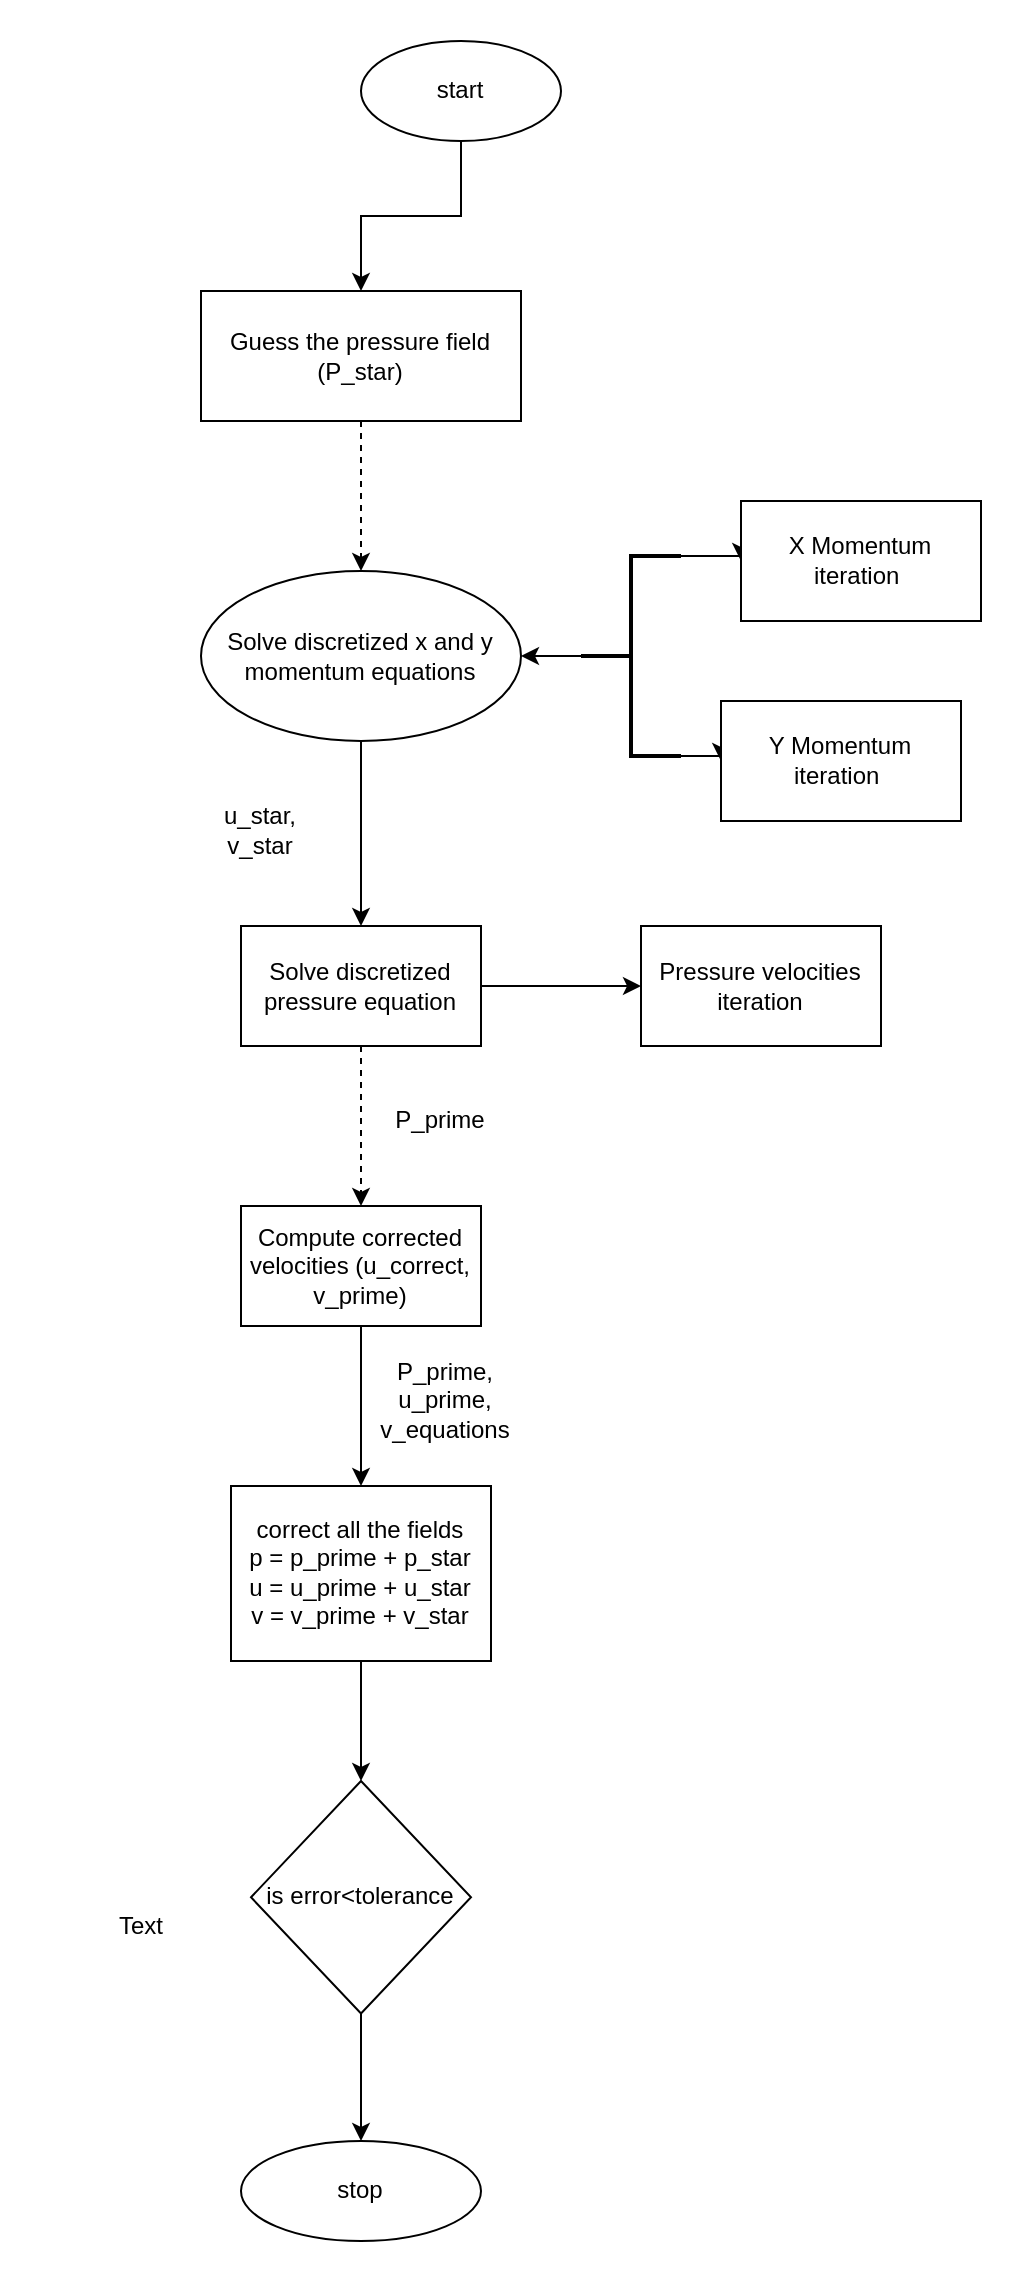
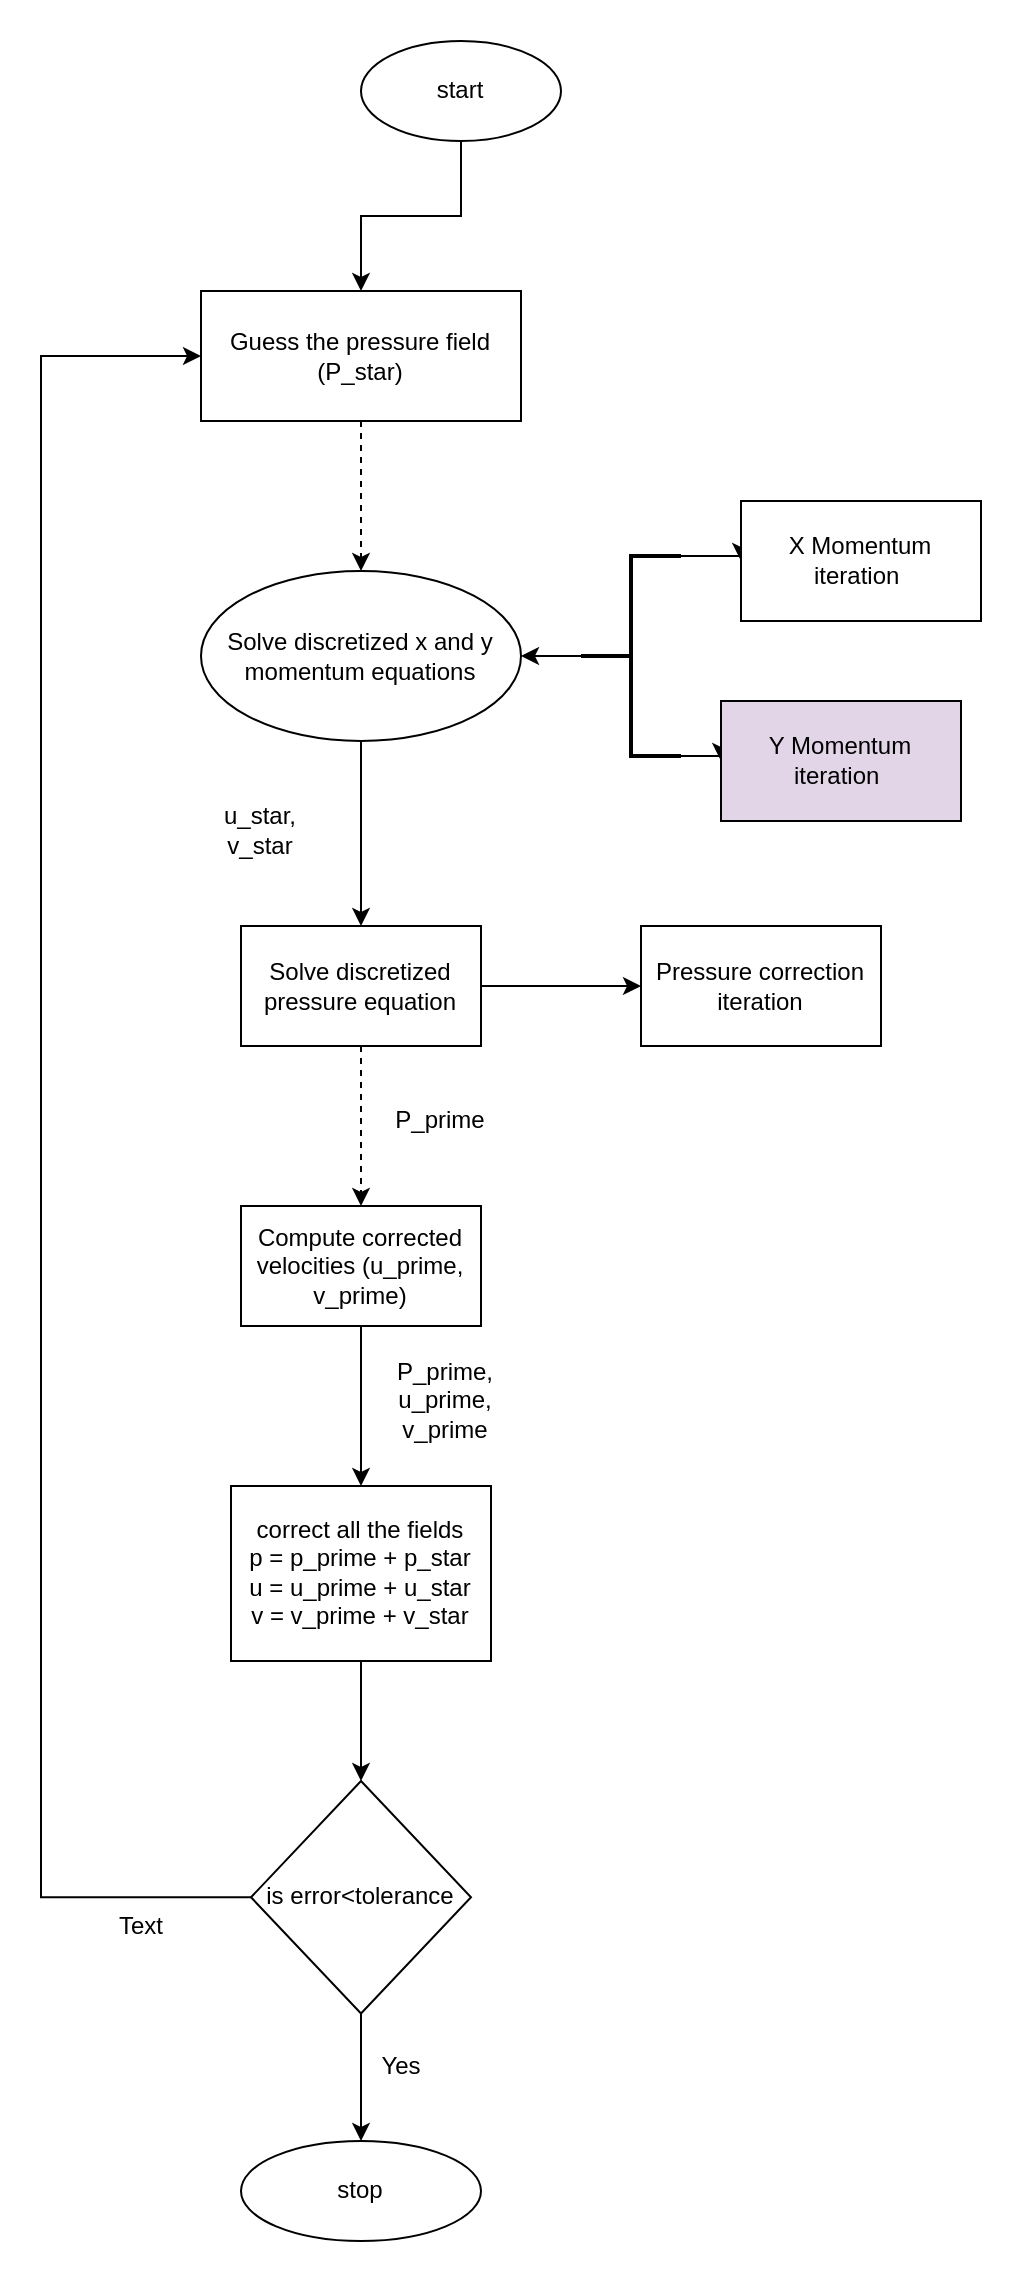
(841, 761) -> (841, 761)
(761, 987) -> (761, 987)
none -> (41, 1158)
(361, 1267) -> (361, 1267)
(446, 1401) -> (446, 1401)
none -> (401, 2067)
